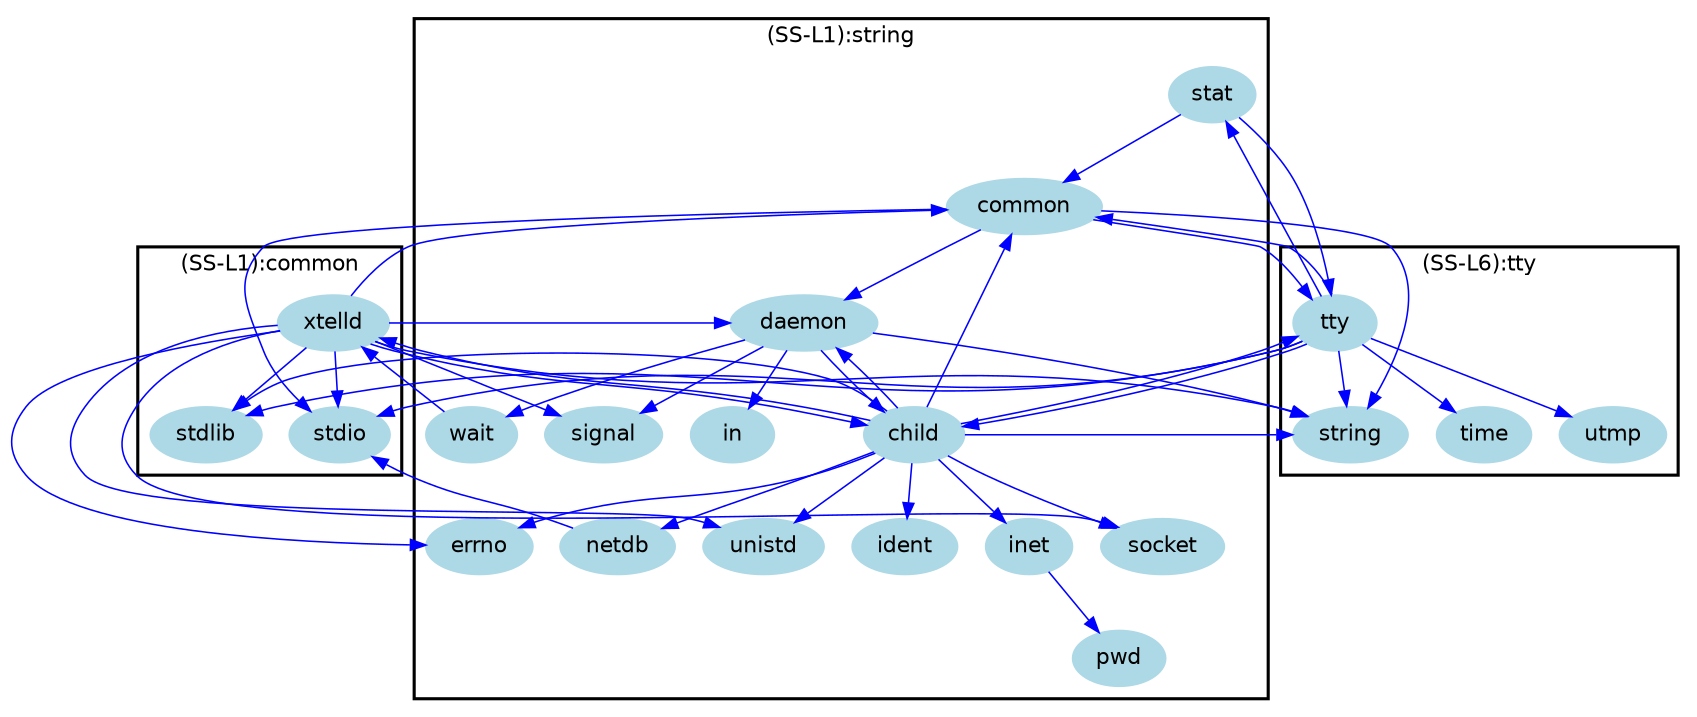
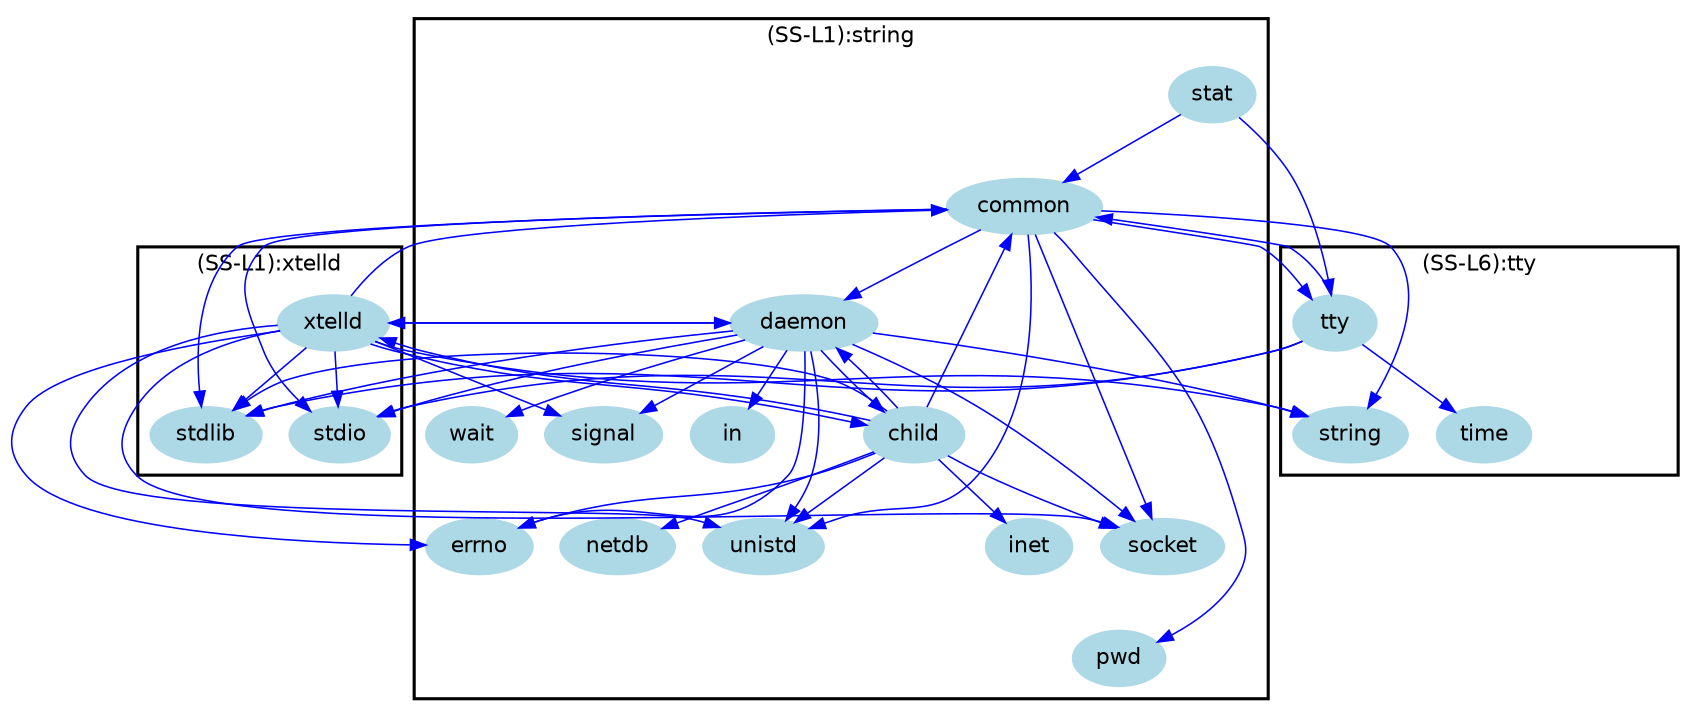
none -> (514, 221)
(1289, 236) -> none
(270, 265) -> (270, 265)
none -> (614, 345)
none -> (1085, 356)
(392, 371) -> (568, 323)
(1342, 371) -> none
(1124, 389) -> none
(1144, 391) -> none
none -> (994, 417)
none -> (819, 432)
(1121, 435) -> none
(1613, 435) -> none
none -> (1002, 439)
none -> (793, 468)
(479, 499) -> (582, 364)
(905, 547) -> none
(1069, 596) -> (1205, 427)
